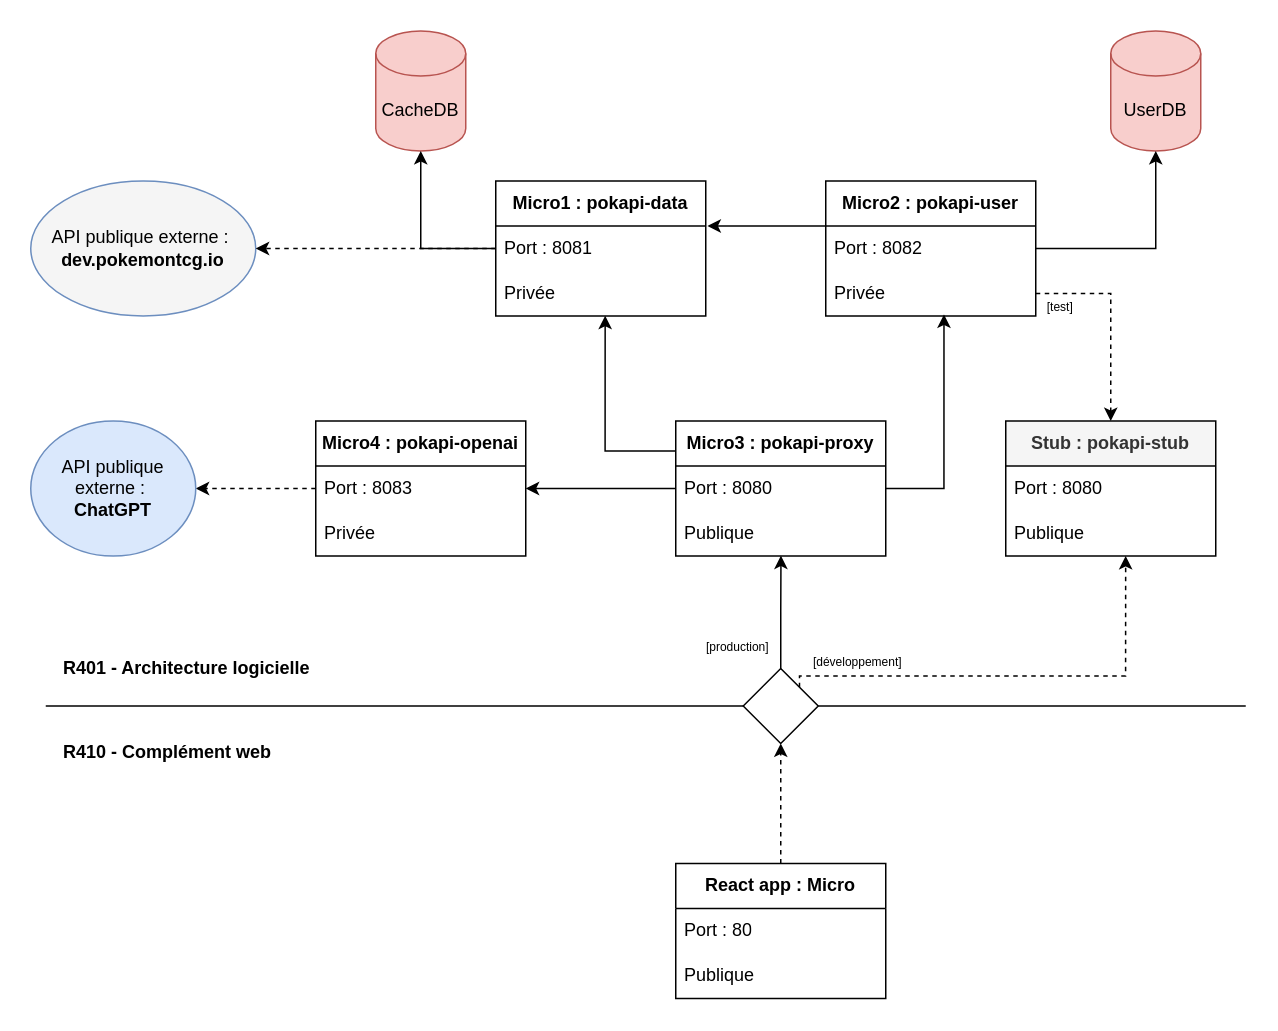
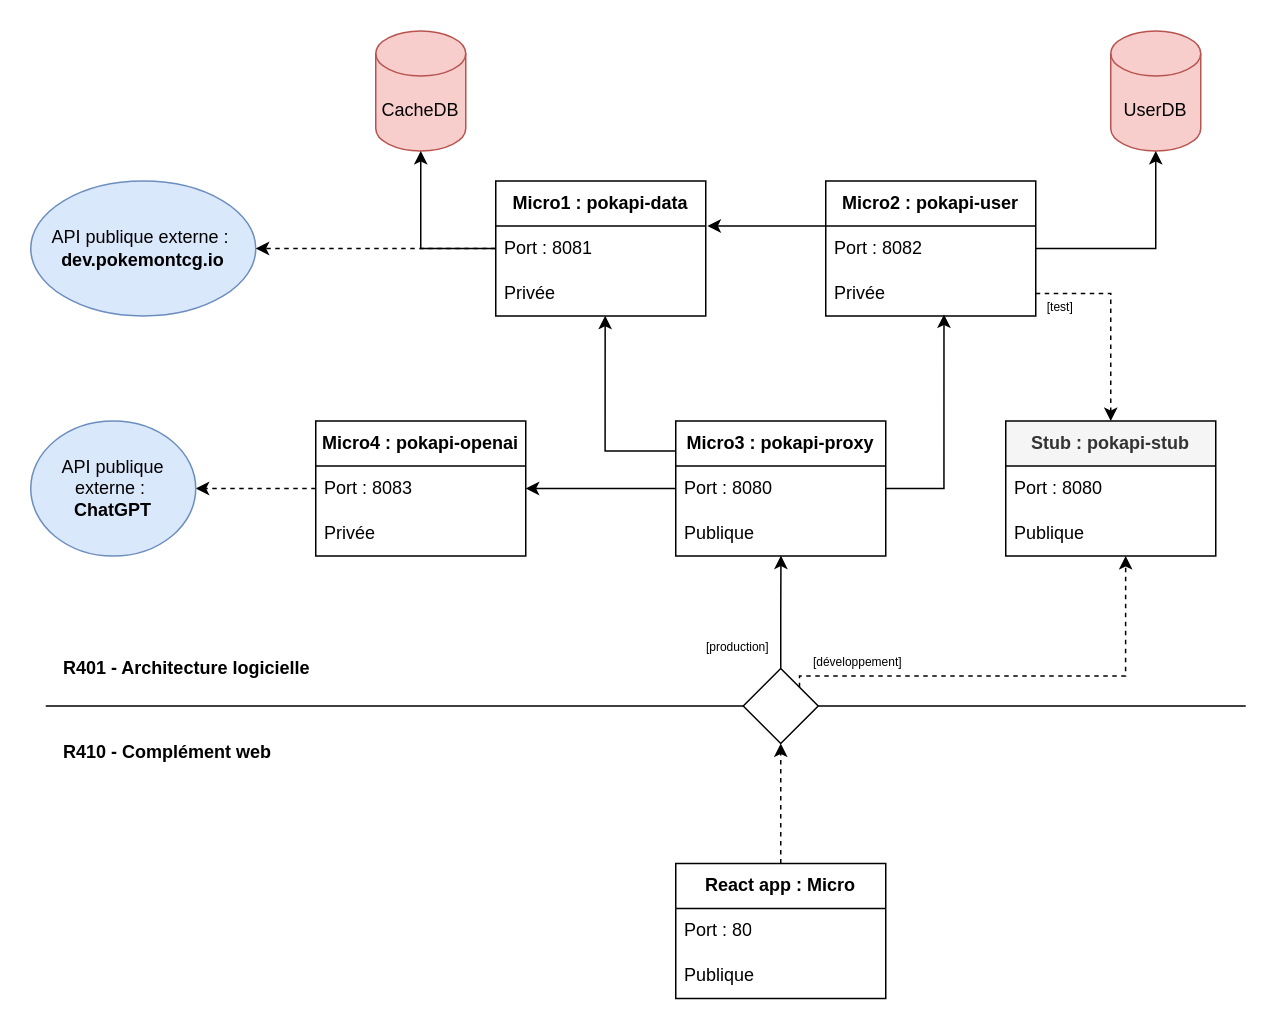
(143, 248) -> (143, 248)
